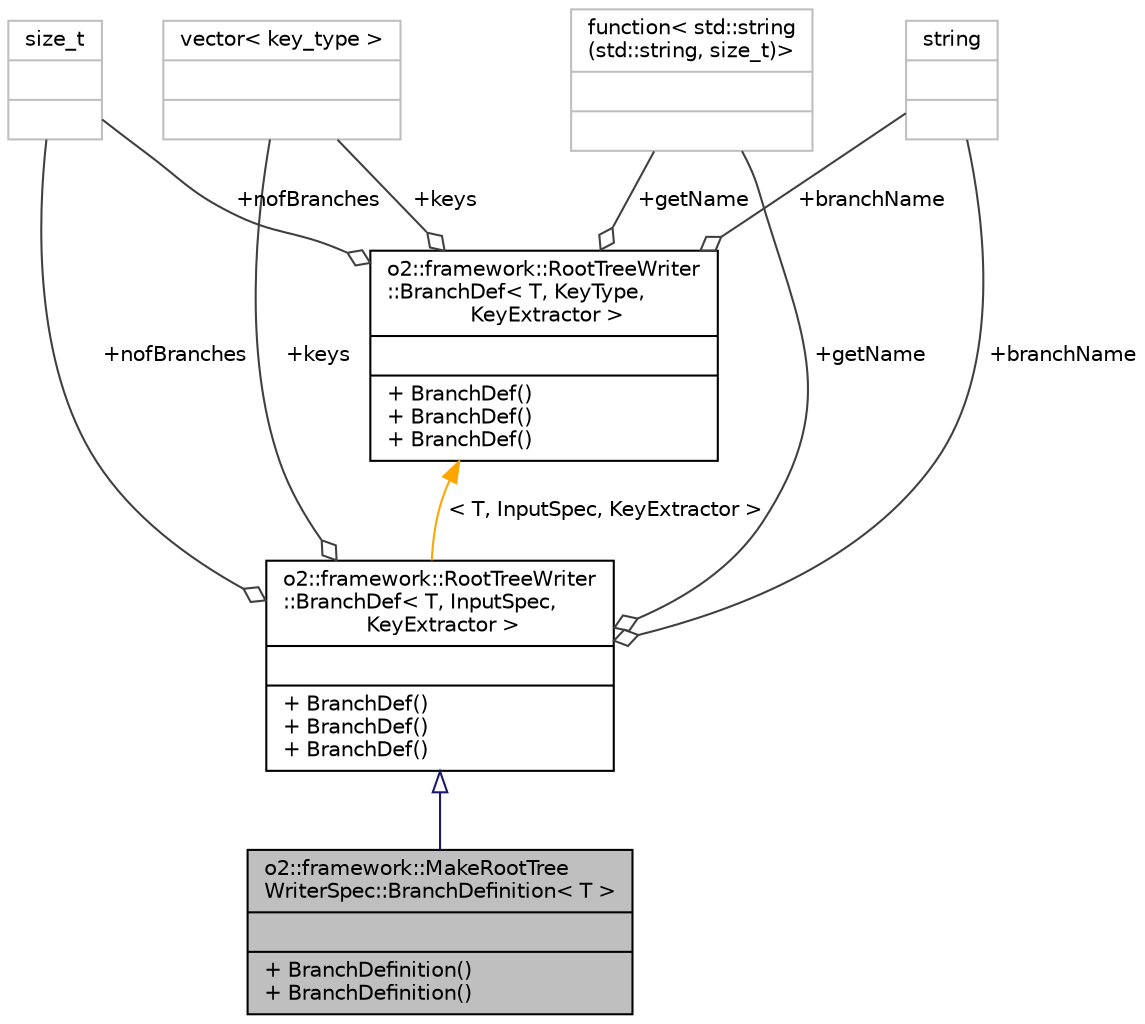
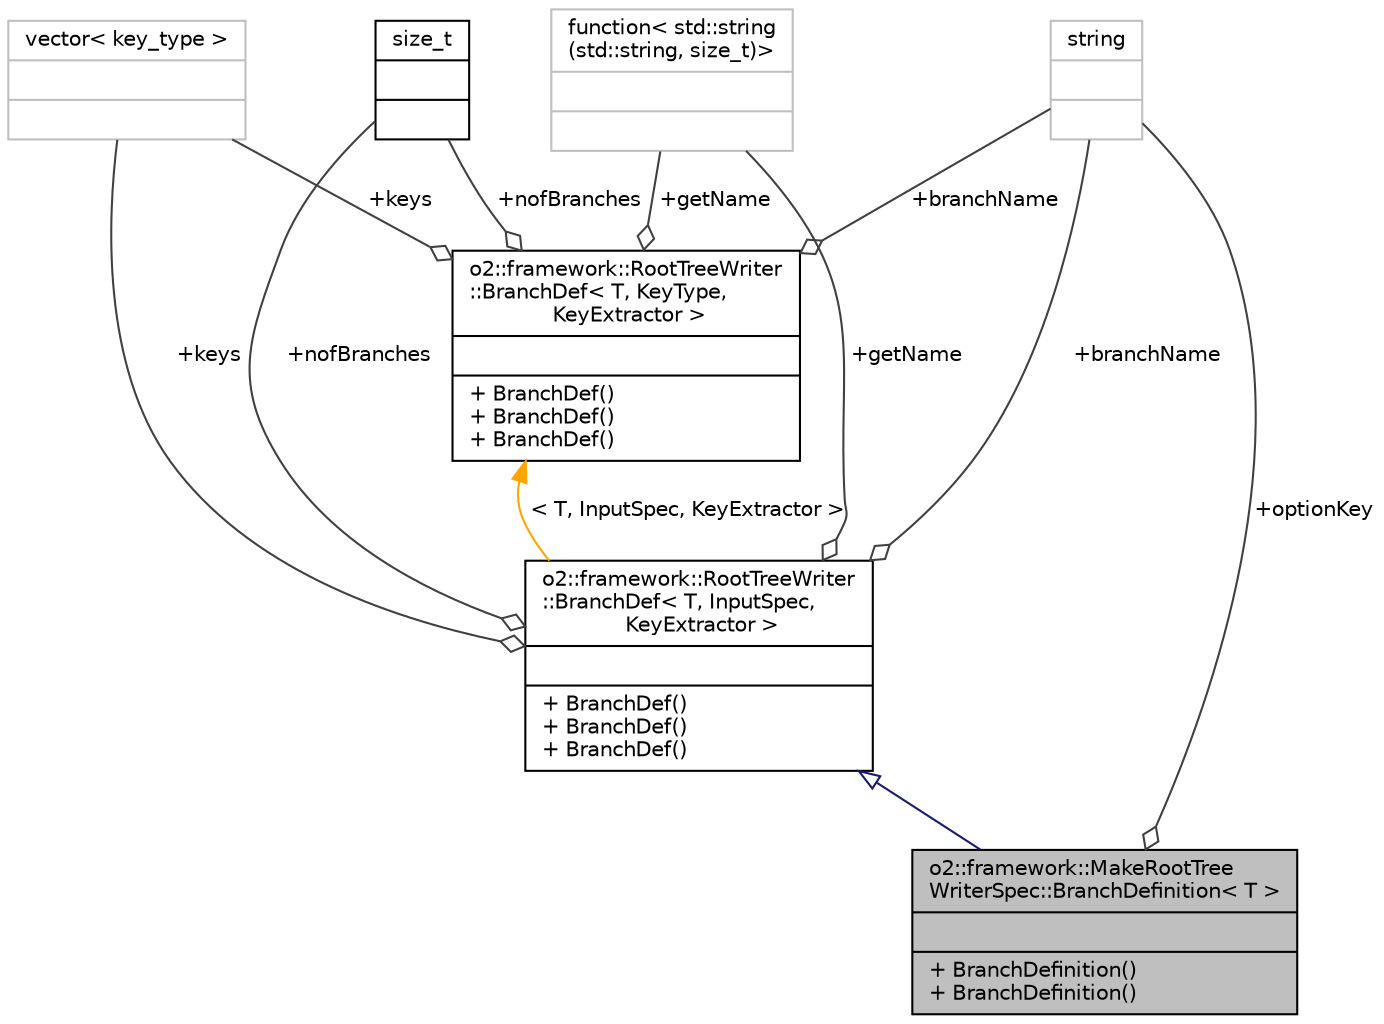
(55, 80) -> (422, 80)
none -> (1253, 467)
